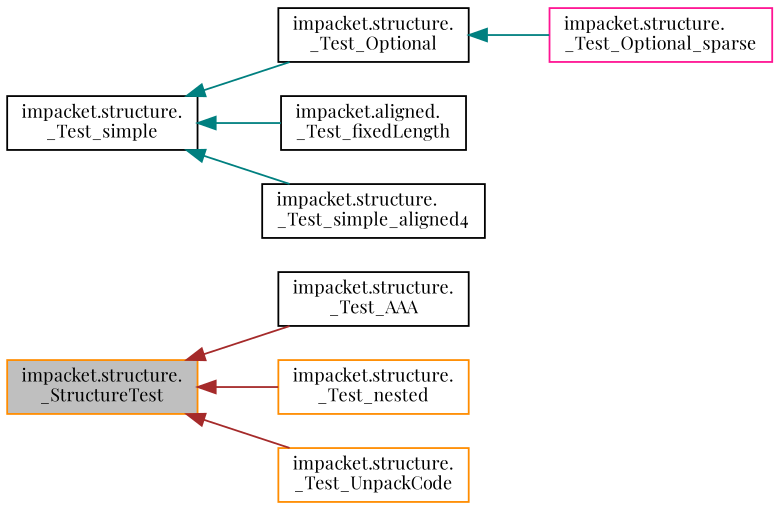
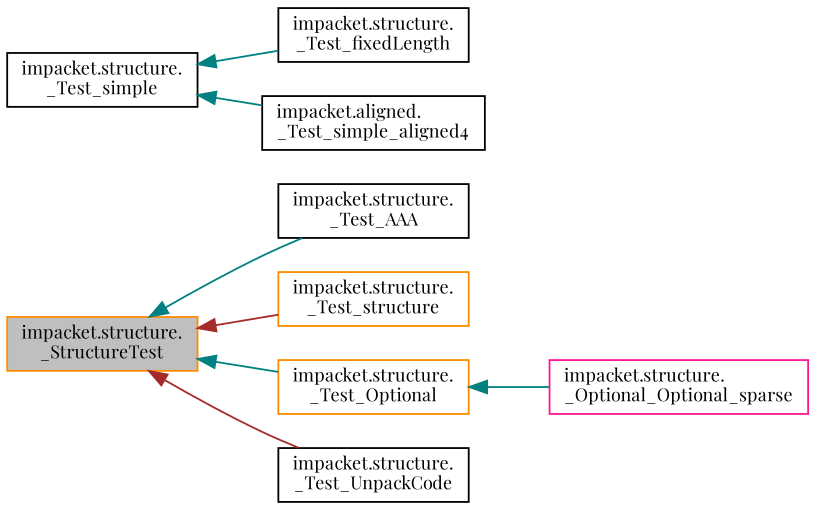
(374, 35) -> (374, 387)
(661, 35) -> (679, 387)
(247, 76) -> (247, 367)
(374, 123) -> (374, 35)
(374, 211) -> (374, 123)
(247, 340) -> (233, 271)
(374, 387) -> (374, 299)
(374, 475) -> (374, 475)
